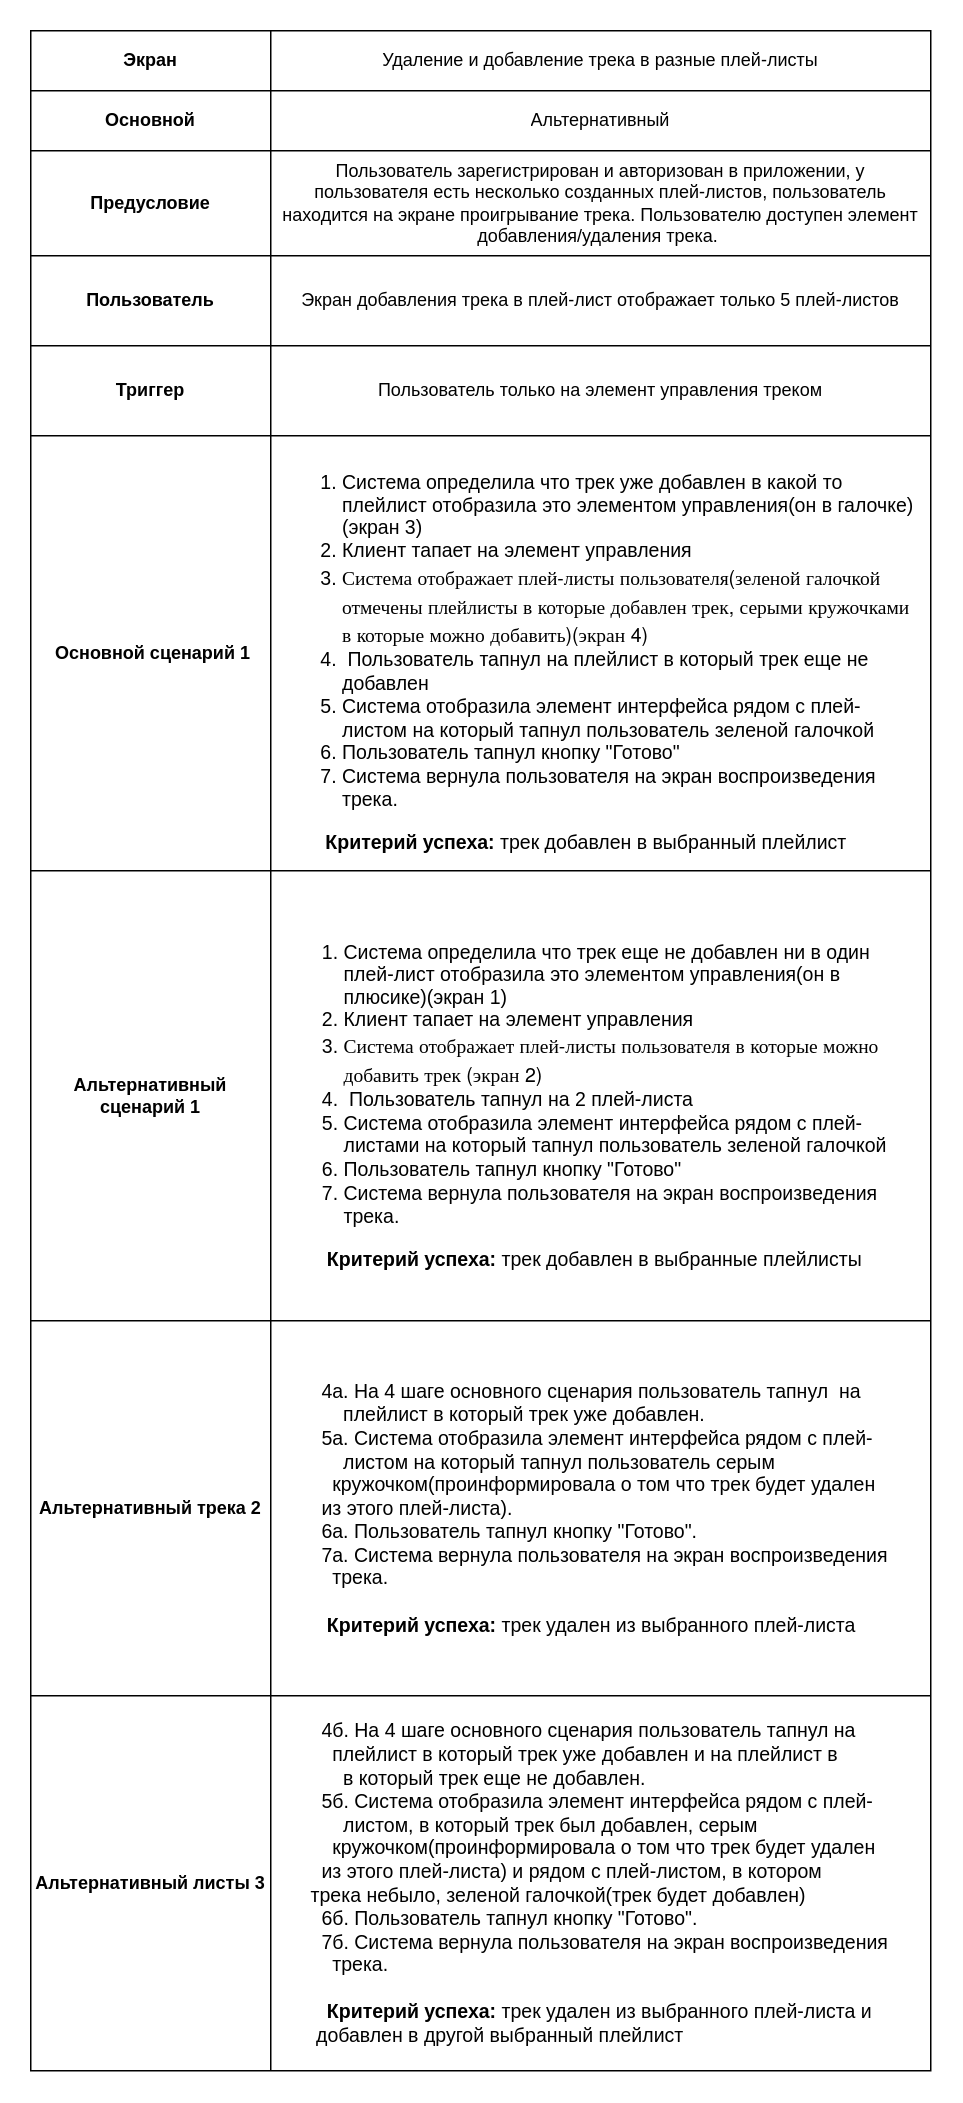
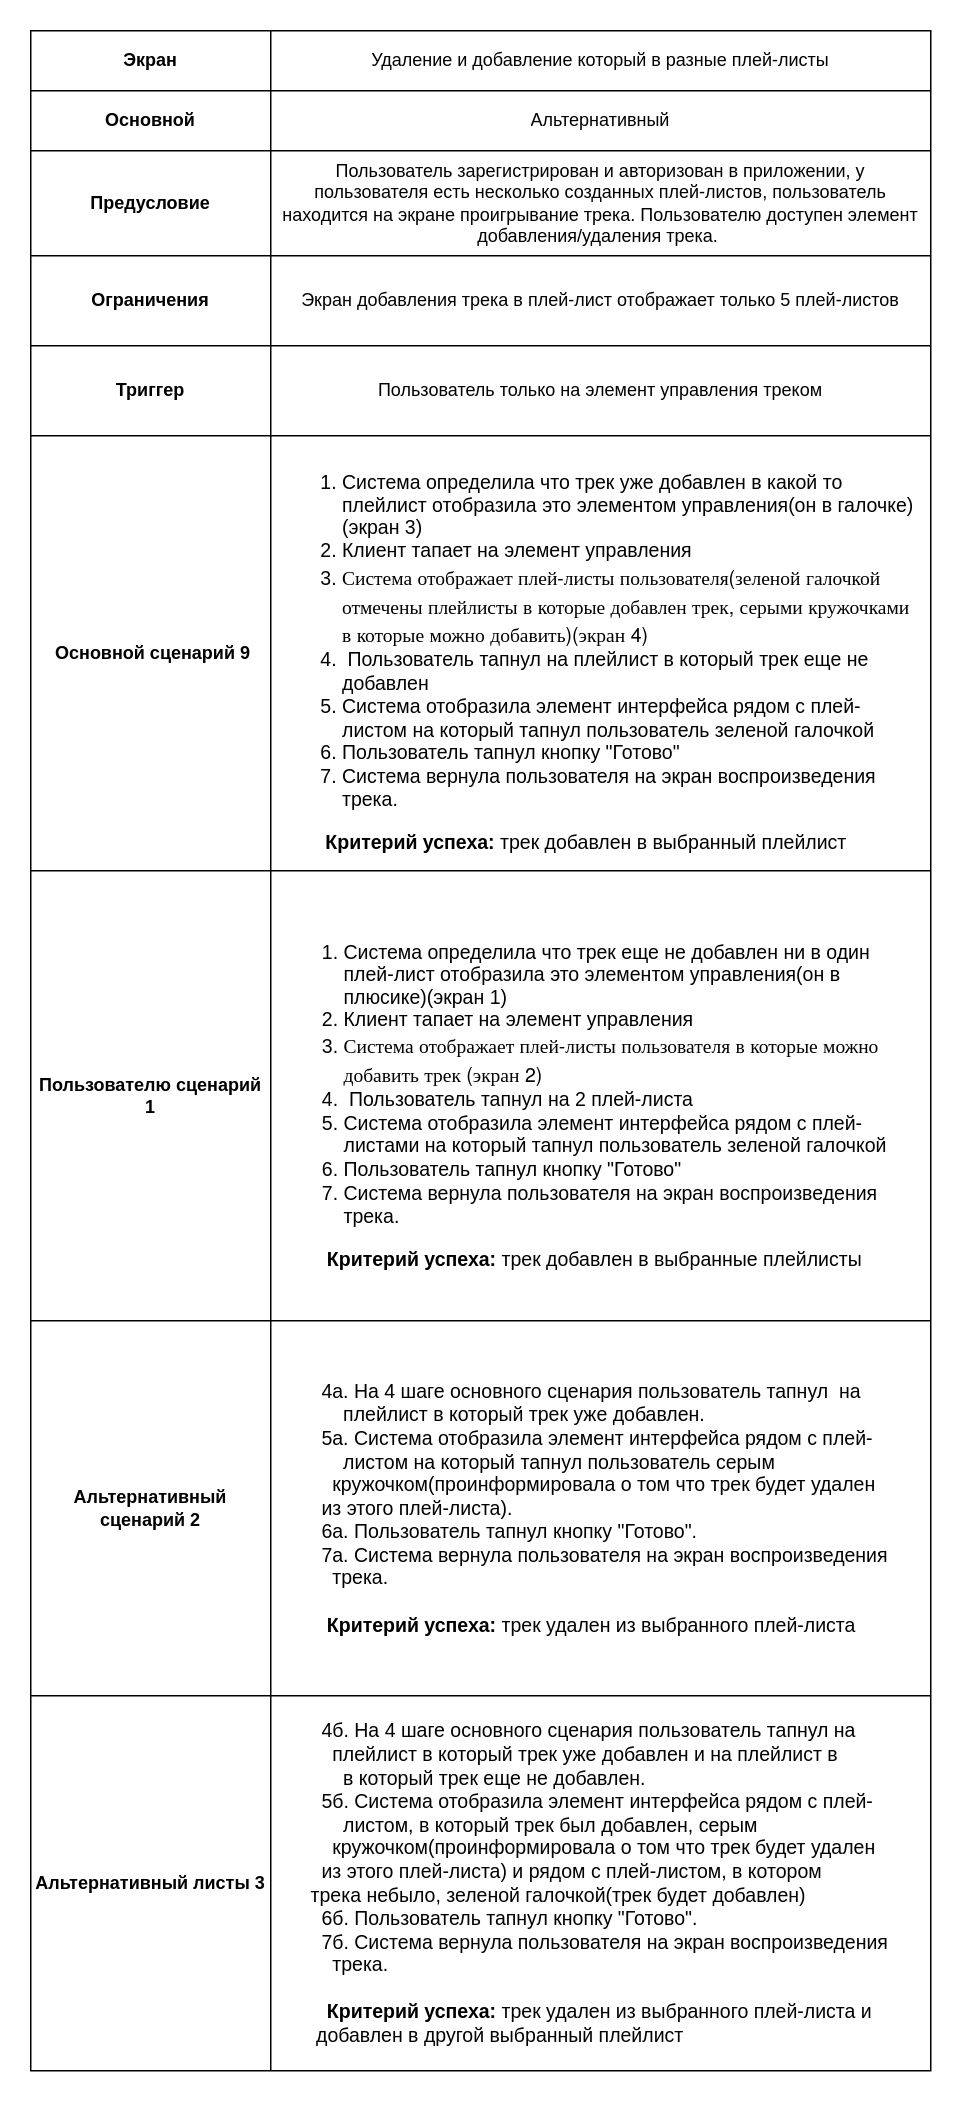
(601, 61) -> (601, 61)
(151, 301) -> (151, 301)
(151, 653) -> (151, 653)
(151, 1096) -> (151, 1096)
(151, 1508) -> (151, 1508)
